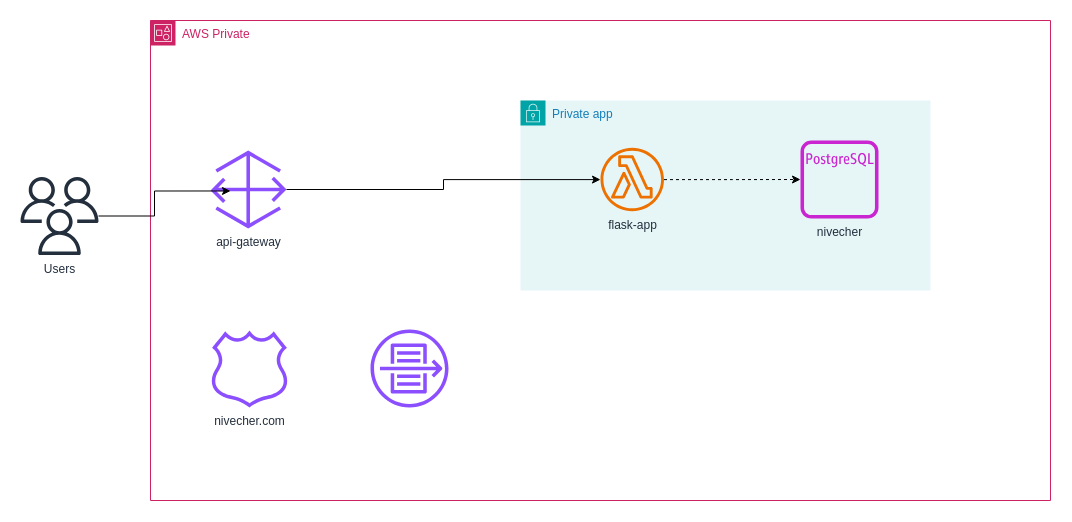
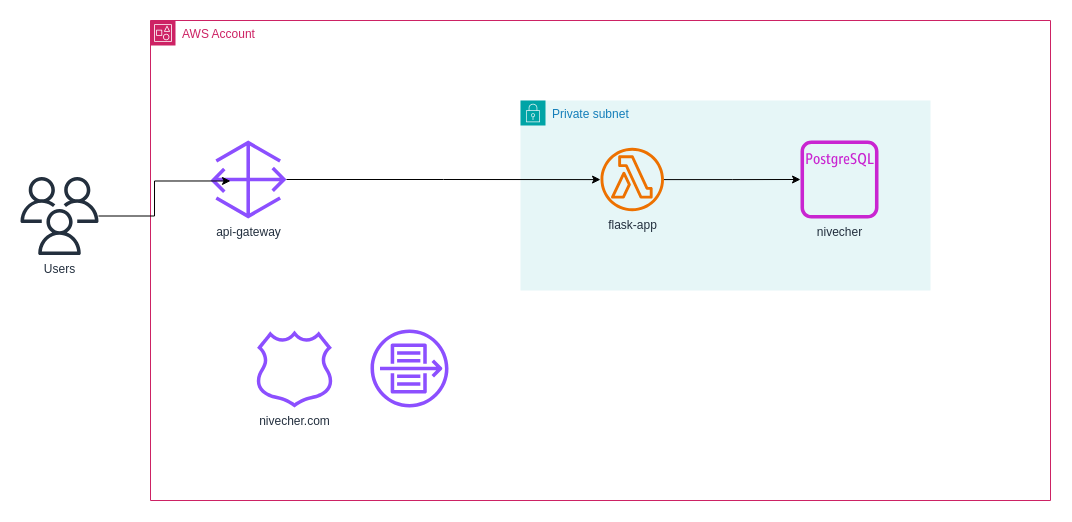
(216, 35) -> (218, 35)
(586, 115) -> (596, 115)
(729, 180) -> (729, 180)
(249, 190) -> (249, 180)
(250, 369) -> (295, 369)
